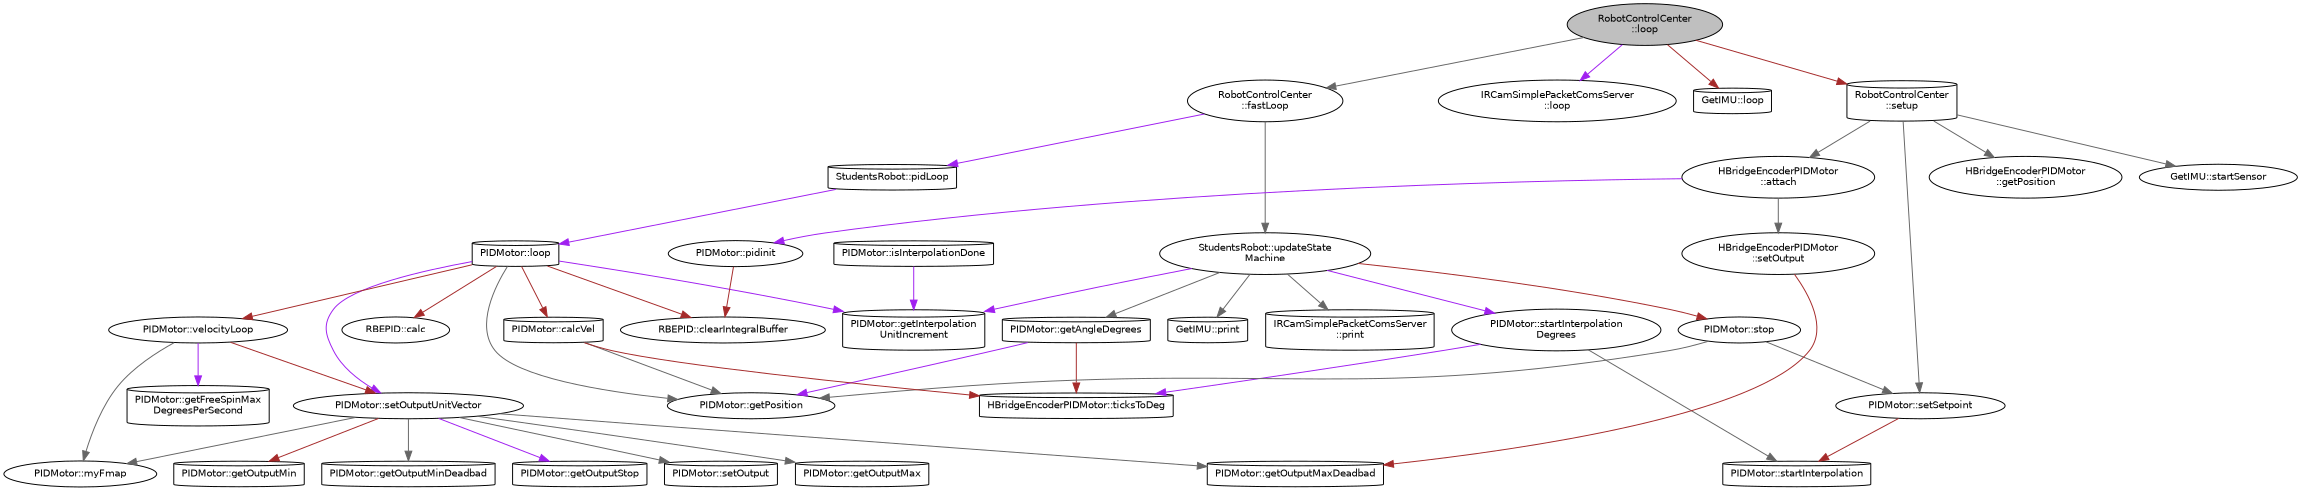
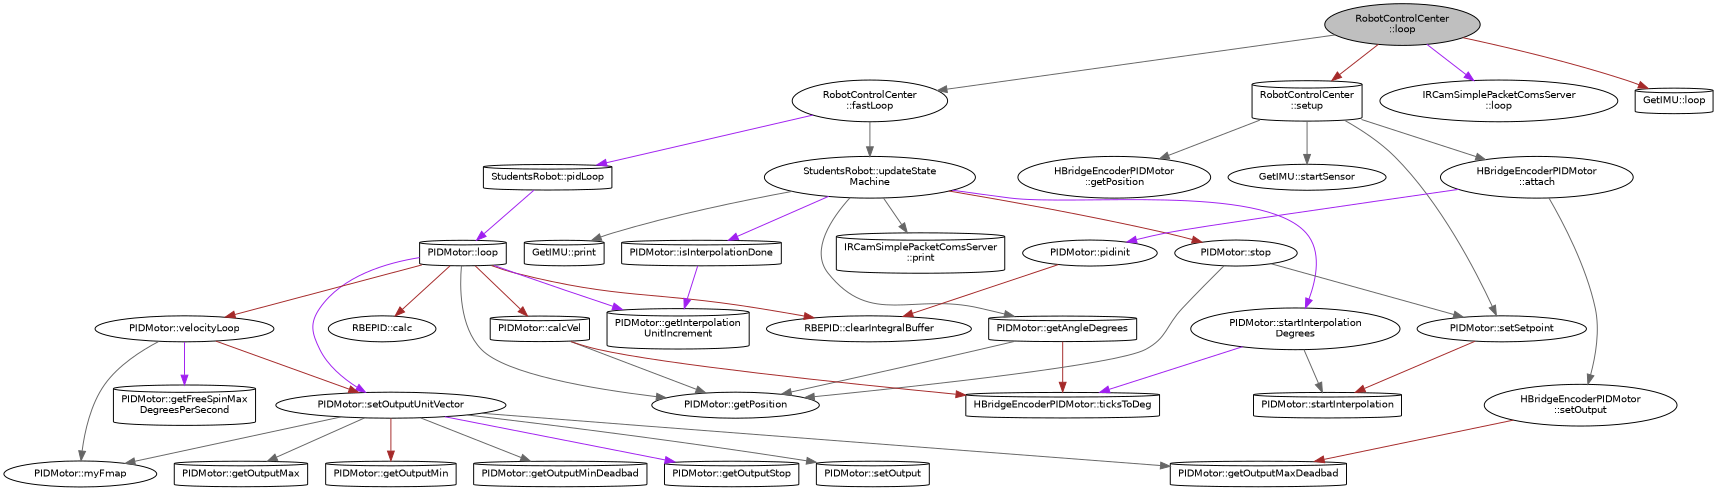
(1093, 288) -> (783, 216)
(917, 368) -> (903, 367)
